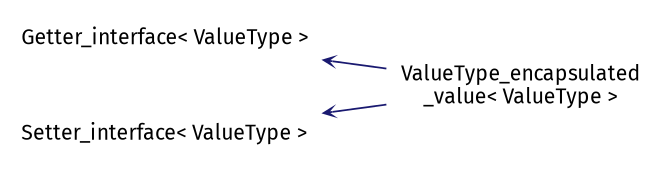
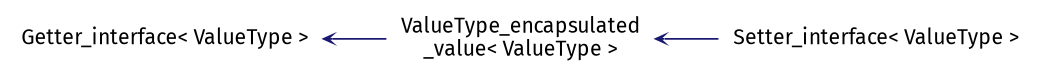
(359, 108) -> (692, 39)
